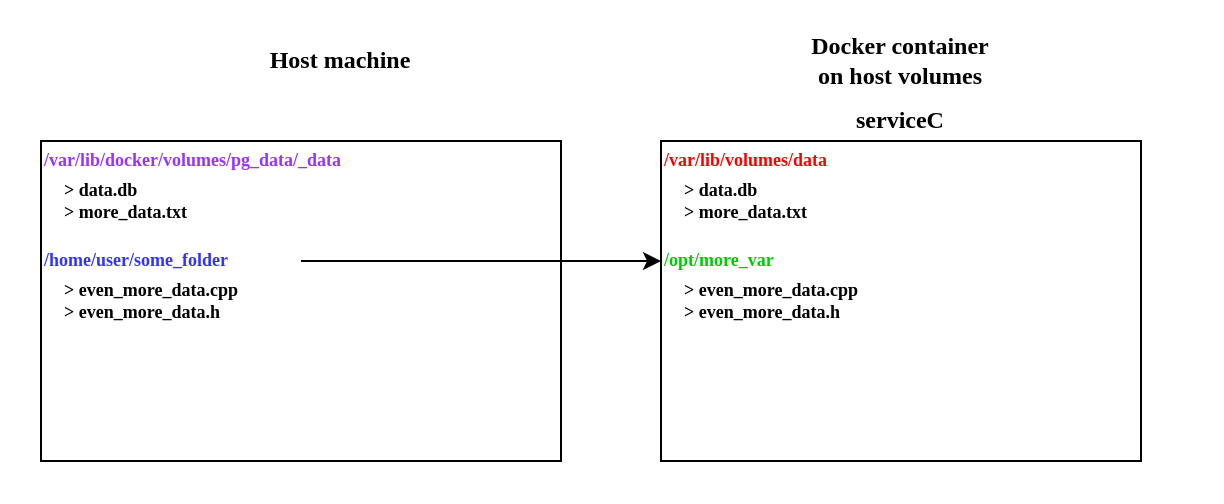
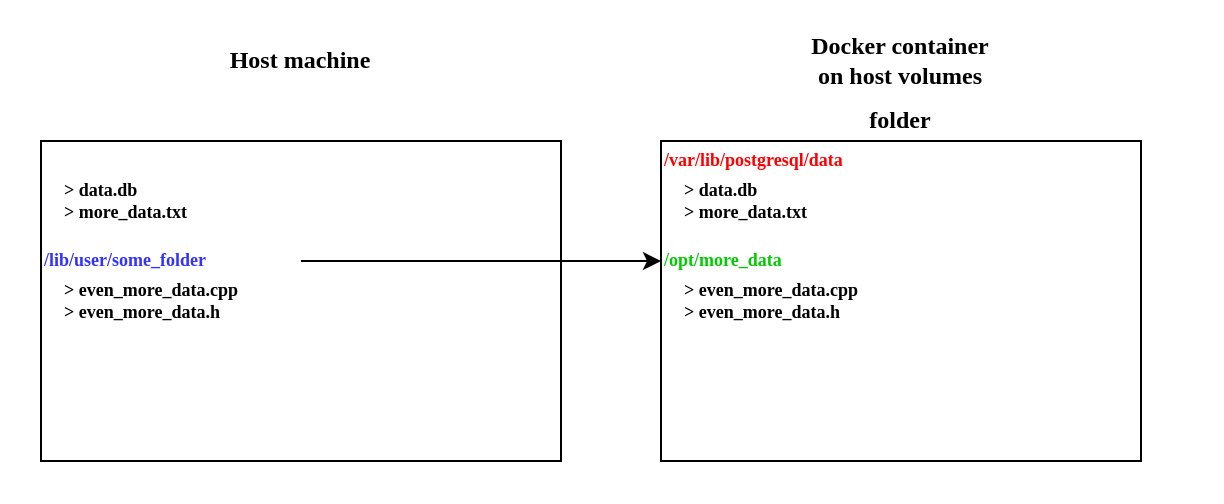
(341, 61) -> (301, 61)
(901, 121) -> (901, 121)
(291, 161) -> none
(764, 161) -> (779, 161)
(154, 261) -> (144, 261)
(731, 261) -> (736, 261)
